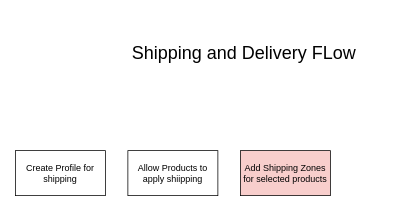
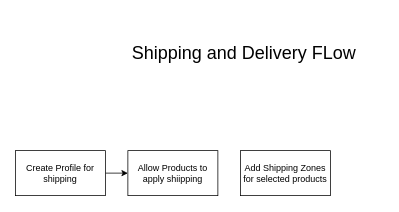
none -> (121, 173)
(285, 173) -> (285, 173)
